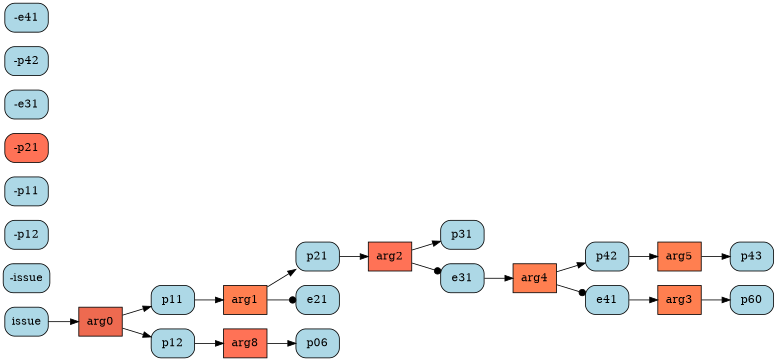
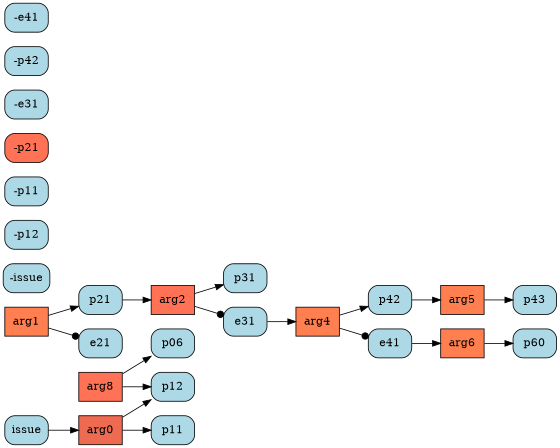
(205, 300) -> none
(680, 300) -> (462, 343)
(205, 343) -> (133, 387)
